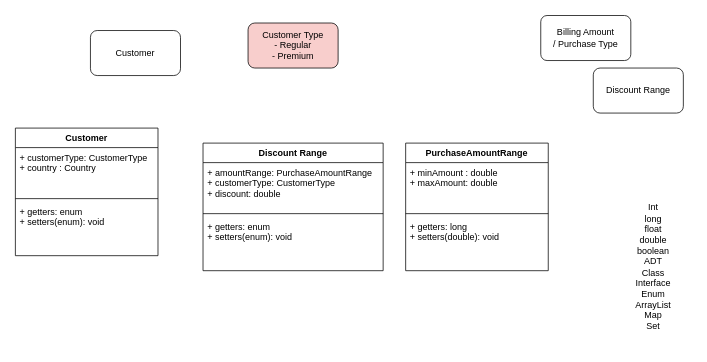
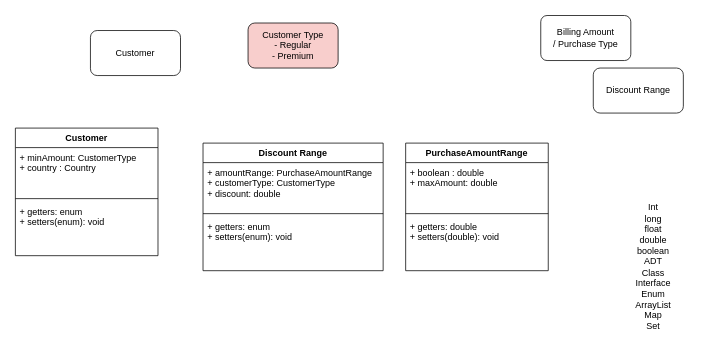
(87, 158) -> (78, 158)
(453, 173) -> (448, 173)
(443, 227) -> (448, 227)
